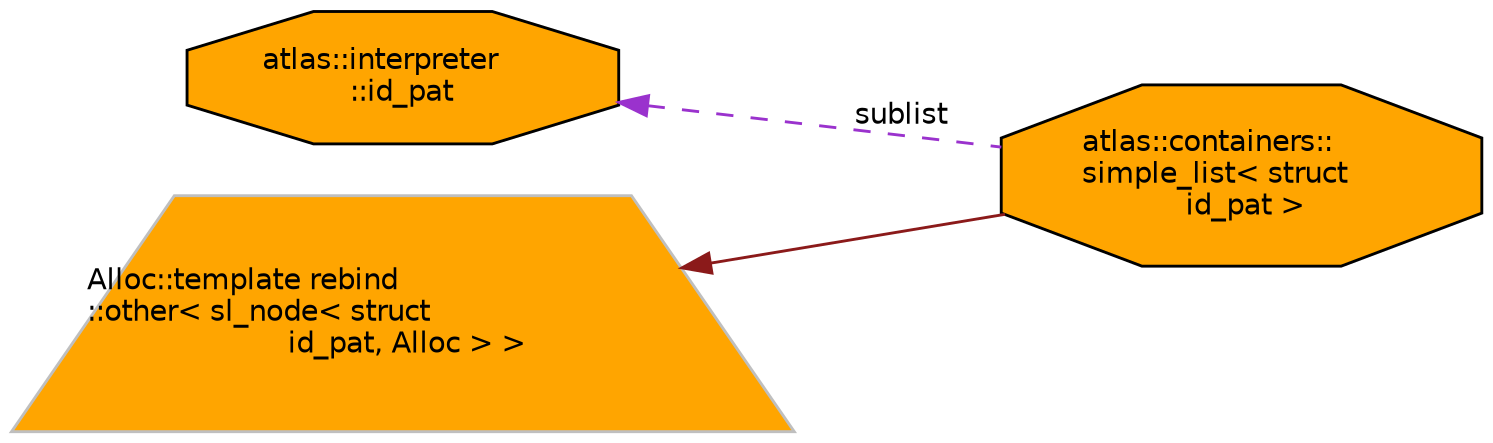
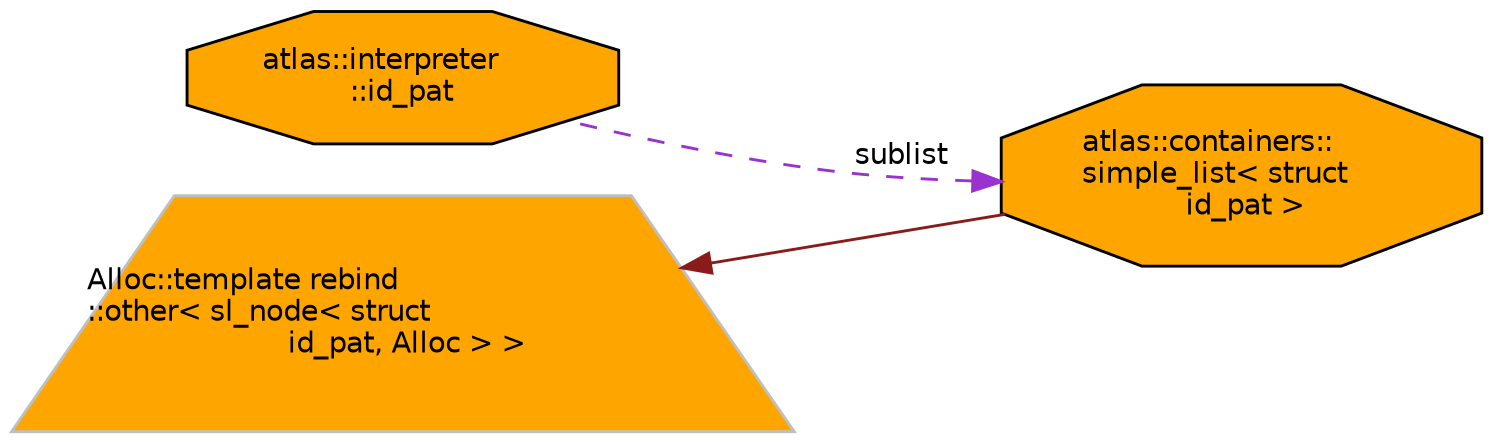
(824, 126) -> (768, 162)
